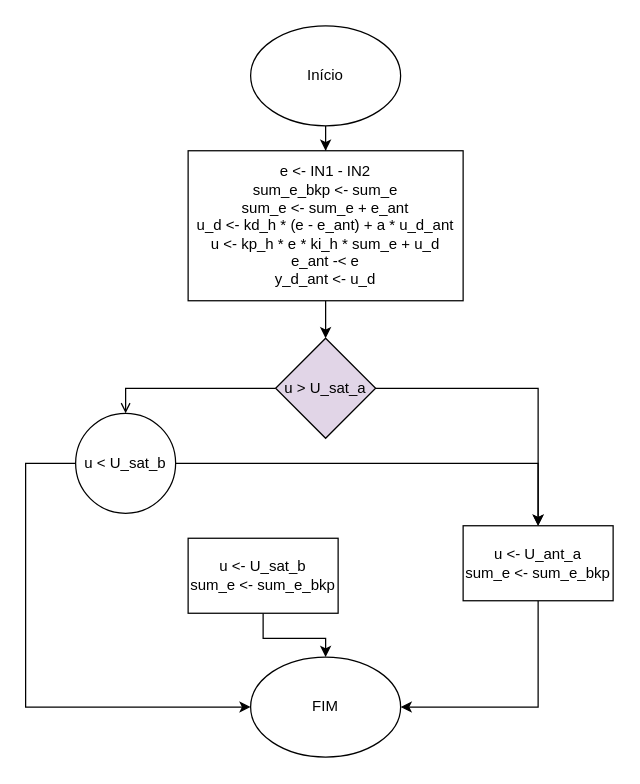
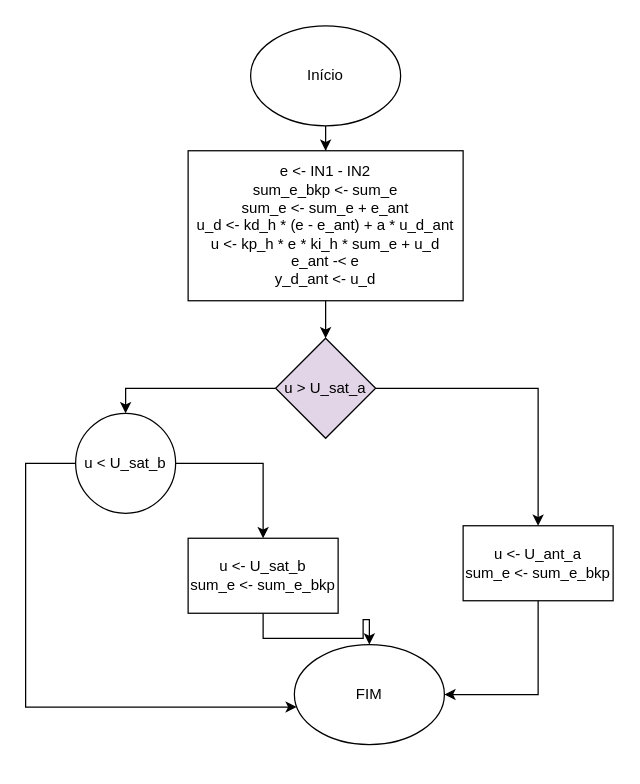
(126, 405) -> (126, 403)
(398, 463) -> (263, 495)
(326, 707) -> (369, 694)
